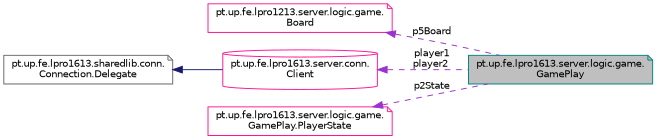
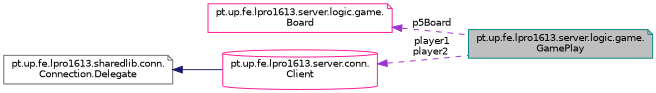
(300, 18) -> (300, 18)
(300, 121) -> none
